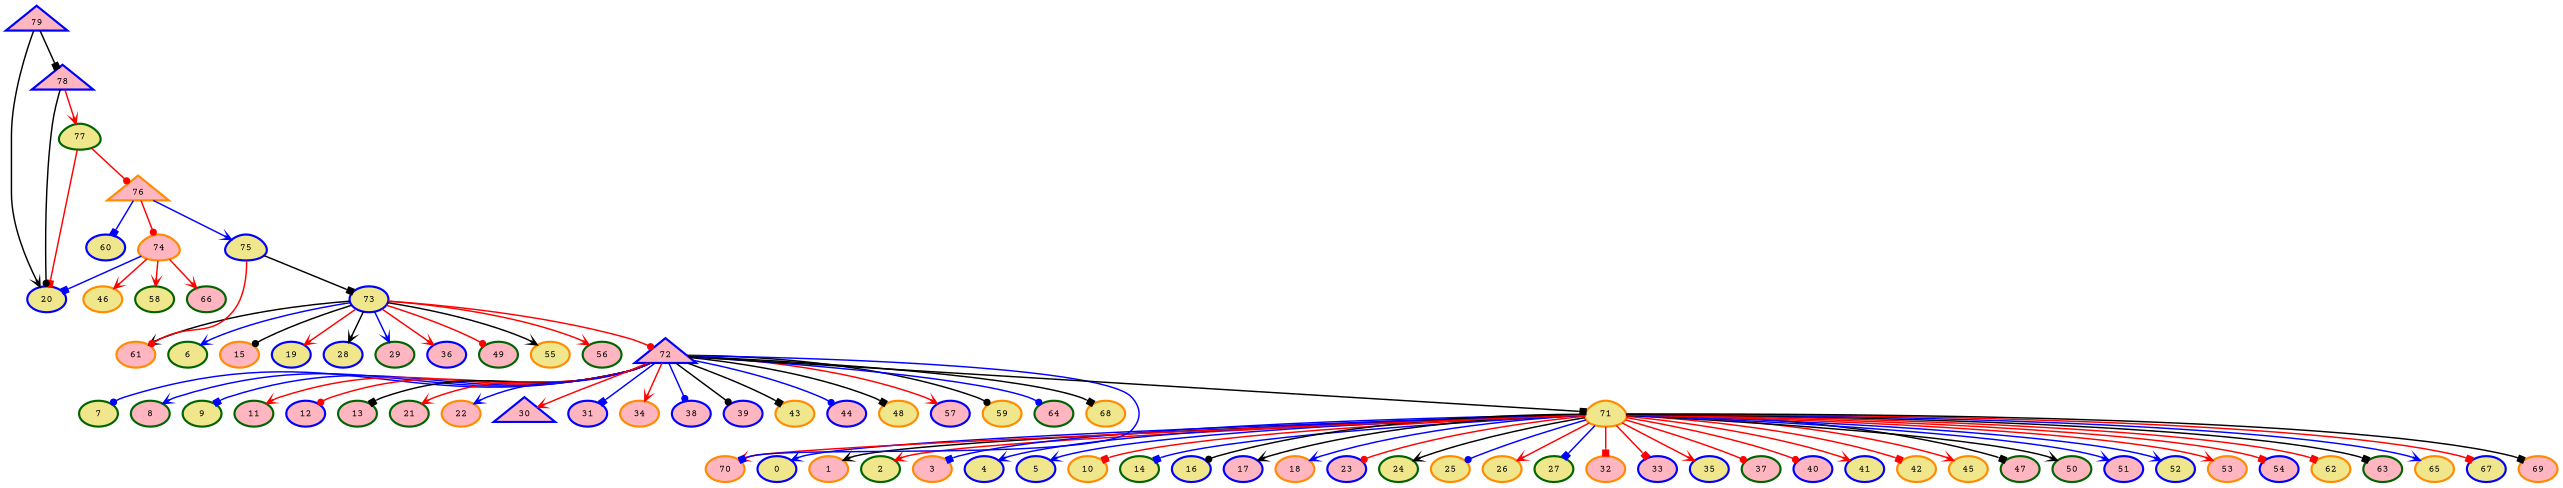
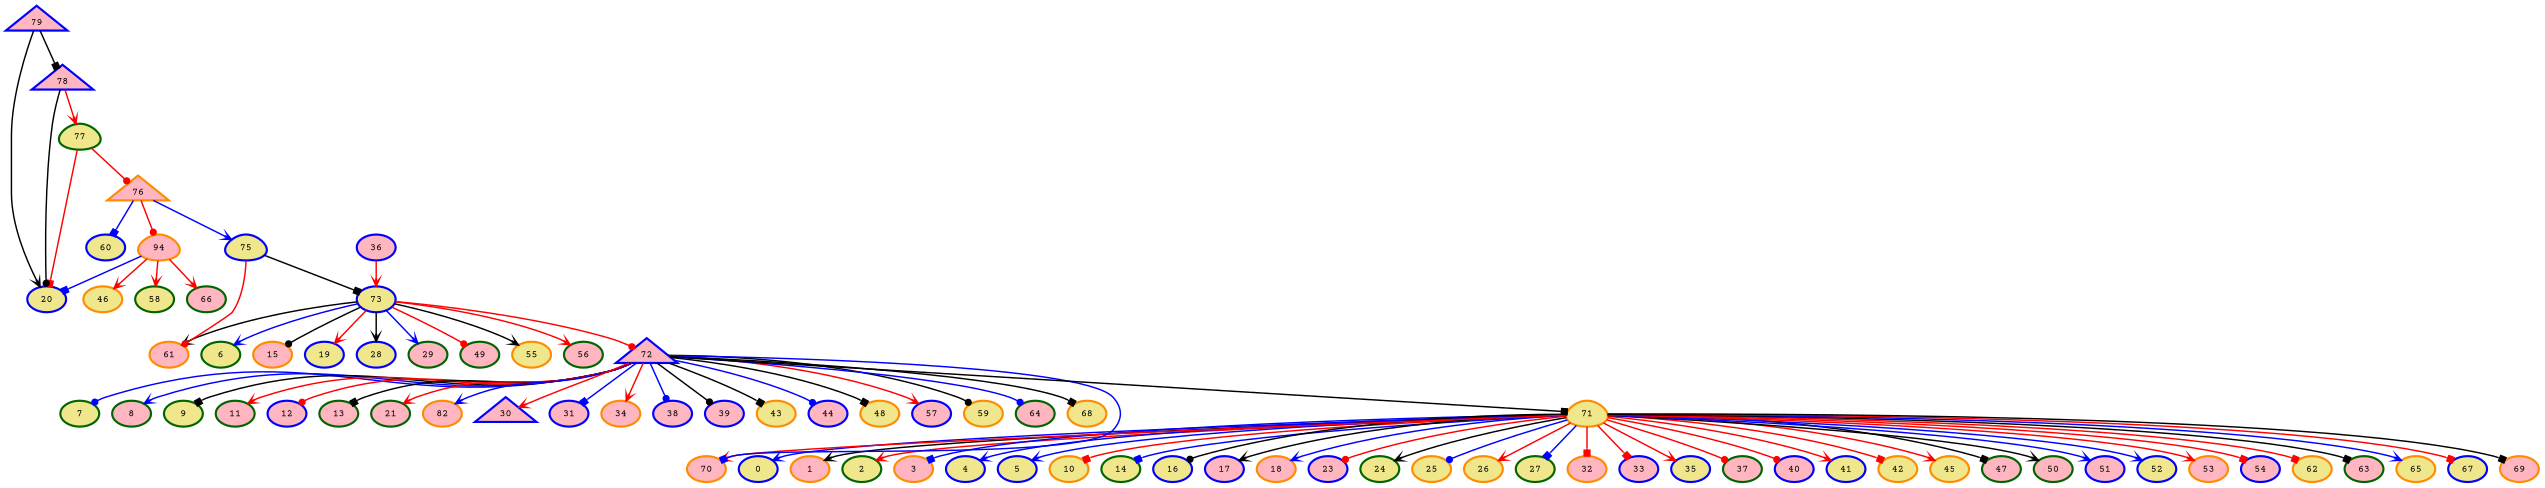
(159, 247) -> (159, 247)
(405, 325) -> (376, 270)
(436, 380) -> (417, 380)
(461, 414) -> (442, 414)
